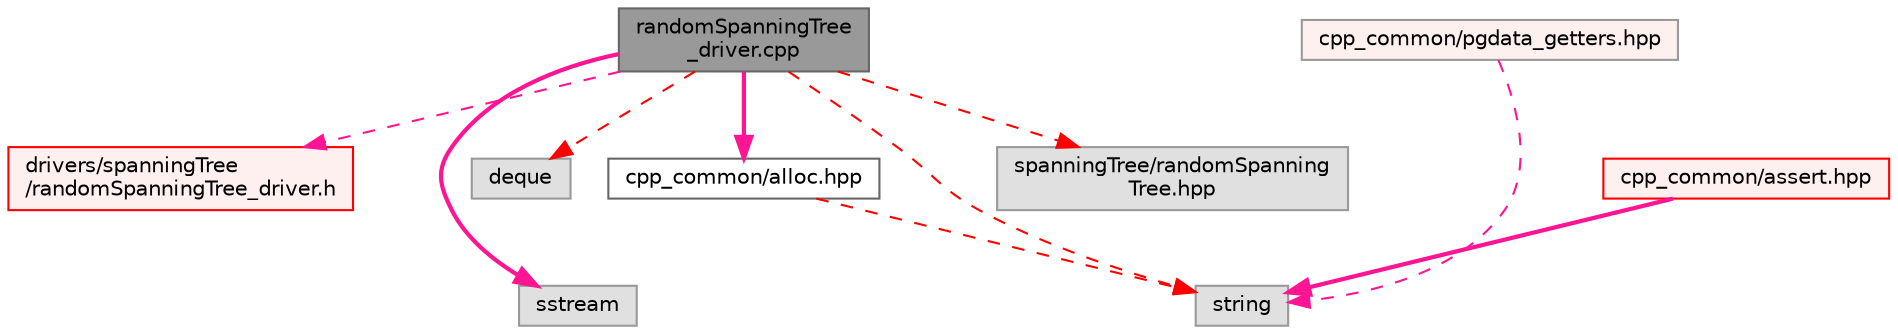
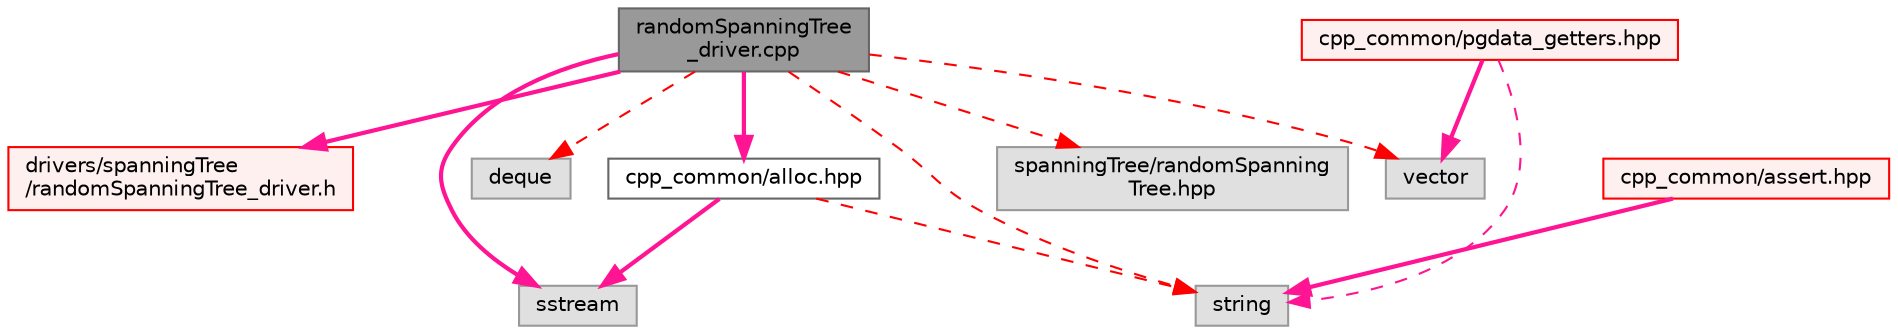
(1490, 40) -> (1490, 40)
(465, 109) -> (465, 109)
none -> (1435, 179)
none -> (669, 236)
